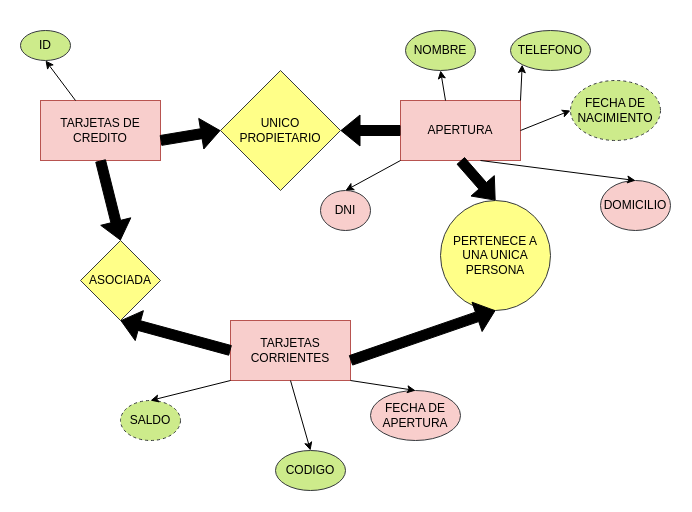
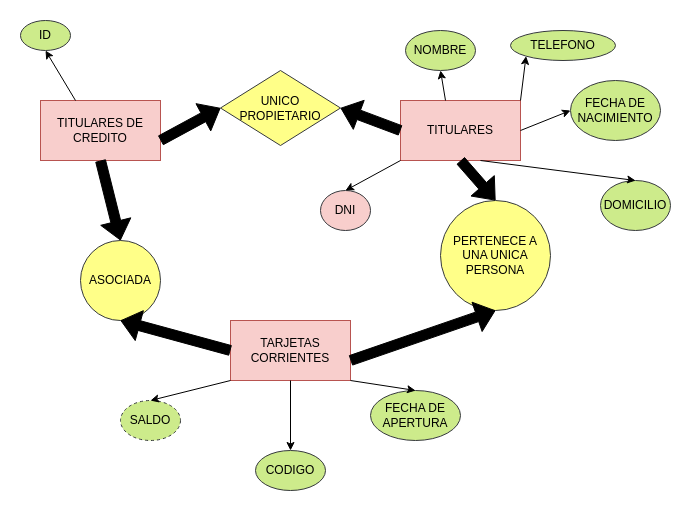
(46, 46) -> (46, 36)
(551, 51) -> (563, 46)
(616, 111) -> (616, 111)
(101, 131) -> (101, 131)
(281, 131) -> (281, 108)
(461, 131) -> (461, 131)
(636, 206) -> (636, 206)
(121, 281) -> (121, 281)
(416, 416) -> (416, 416)
(311, 471) -> (291, 471)
